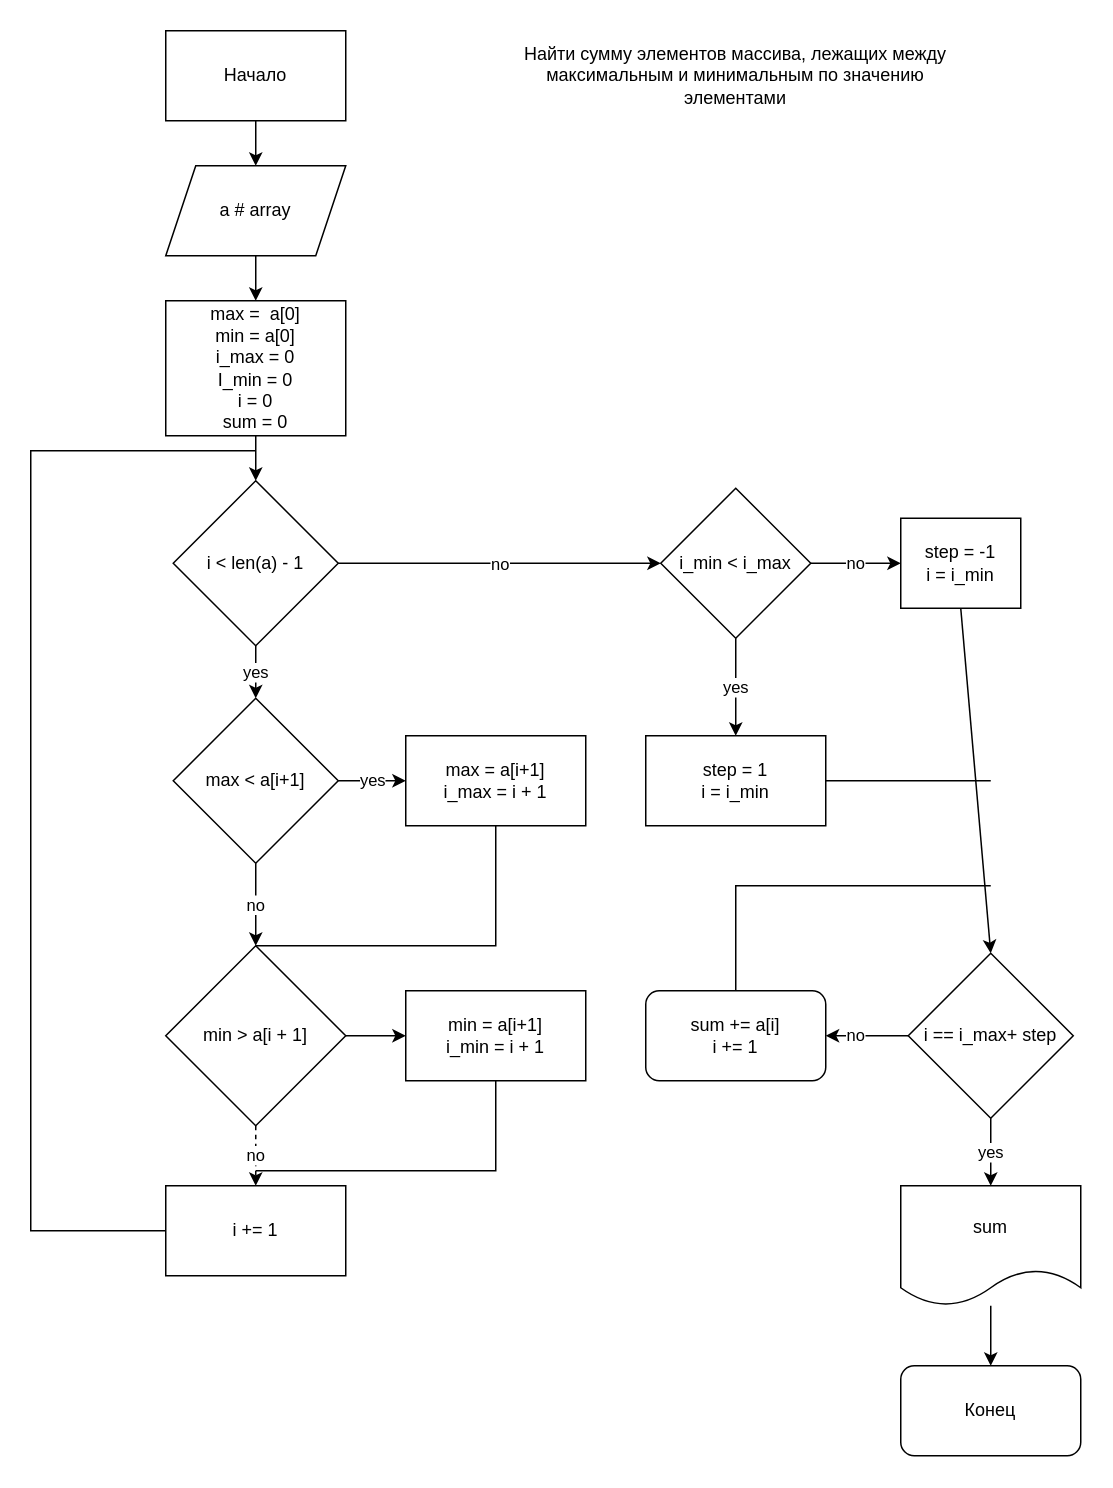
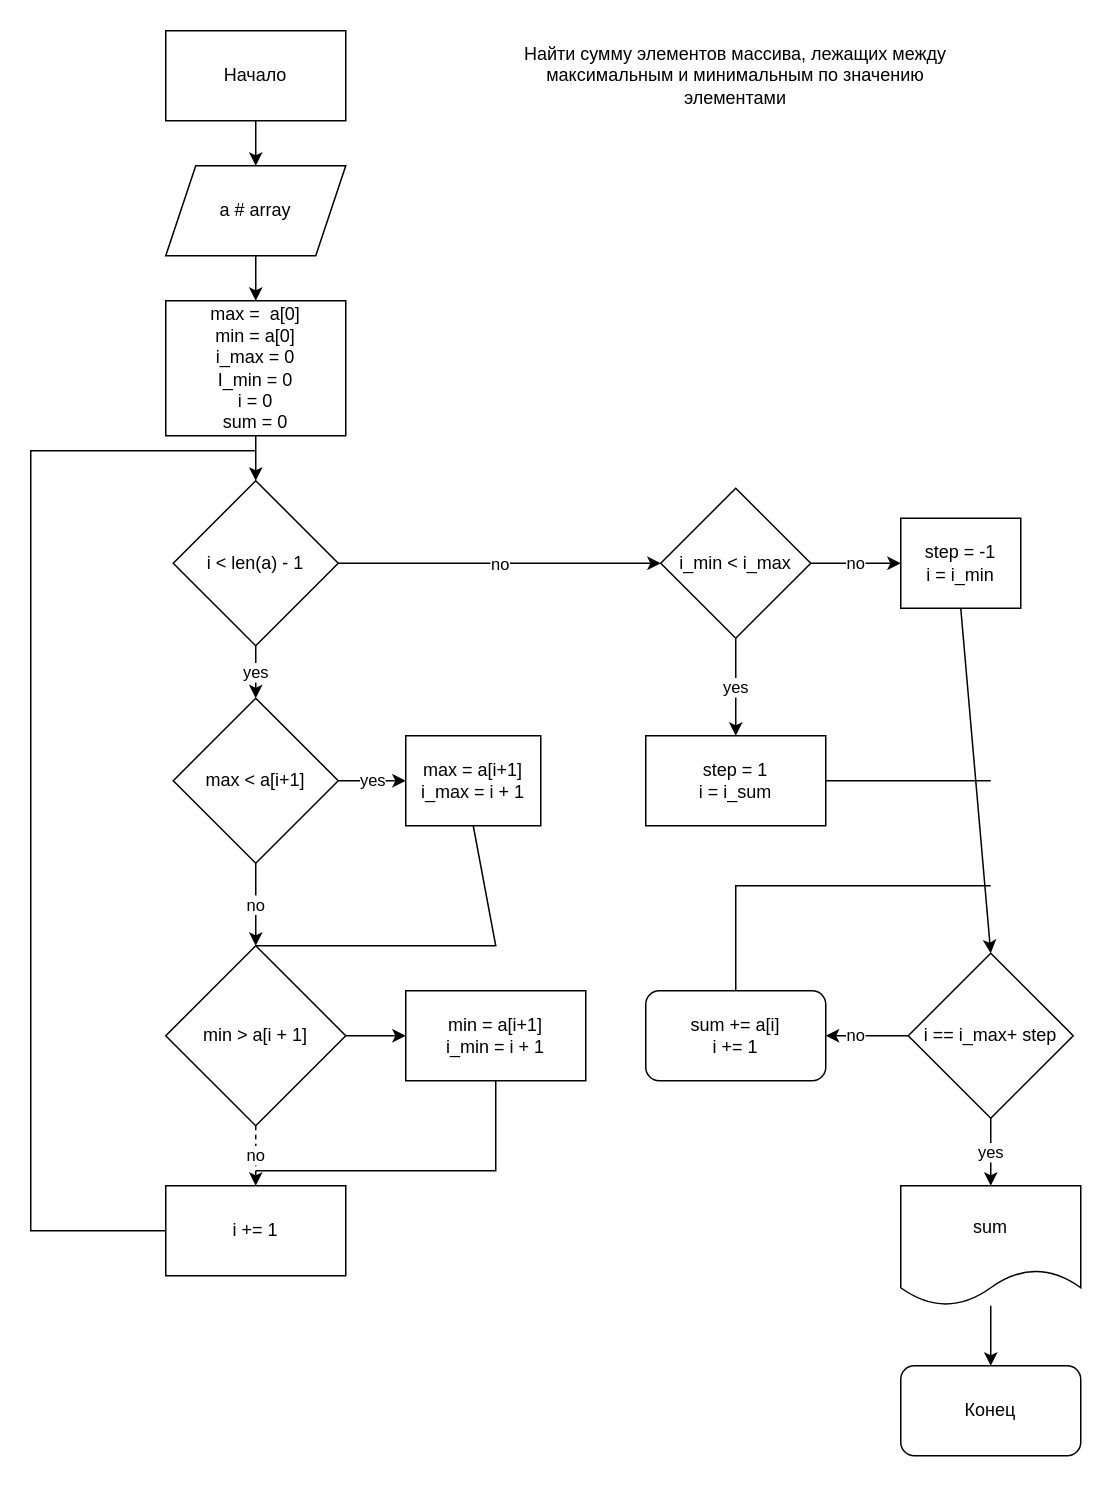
(496, 781) -> (473, 781)
(736, 781) -> (736, 781)
